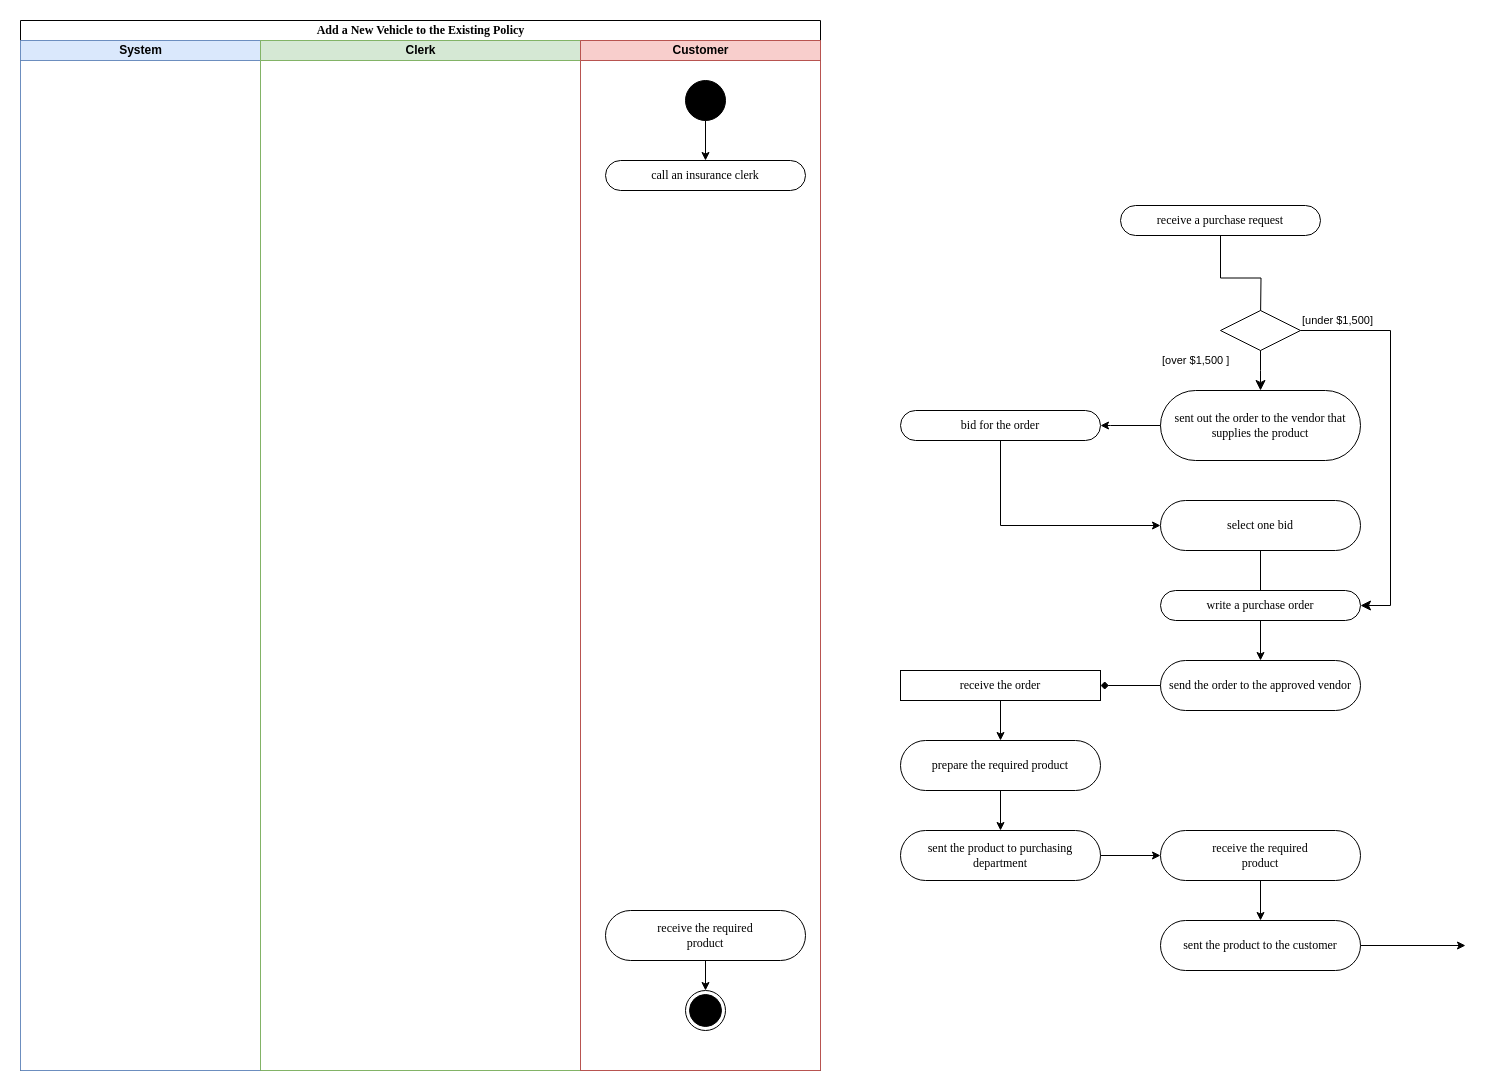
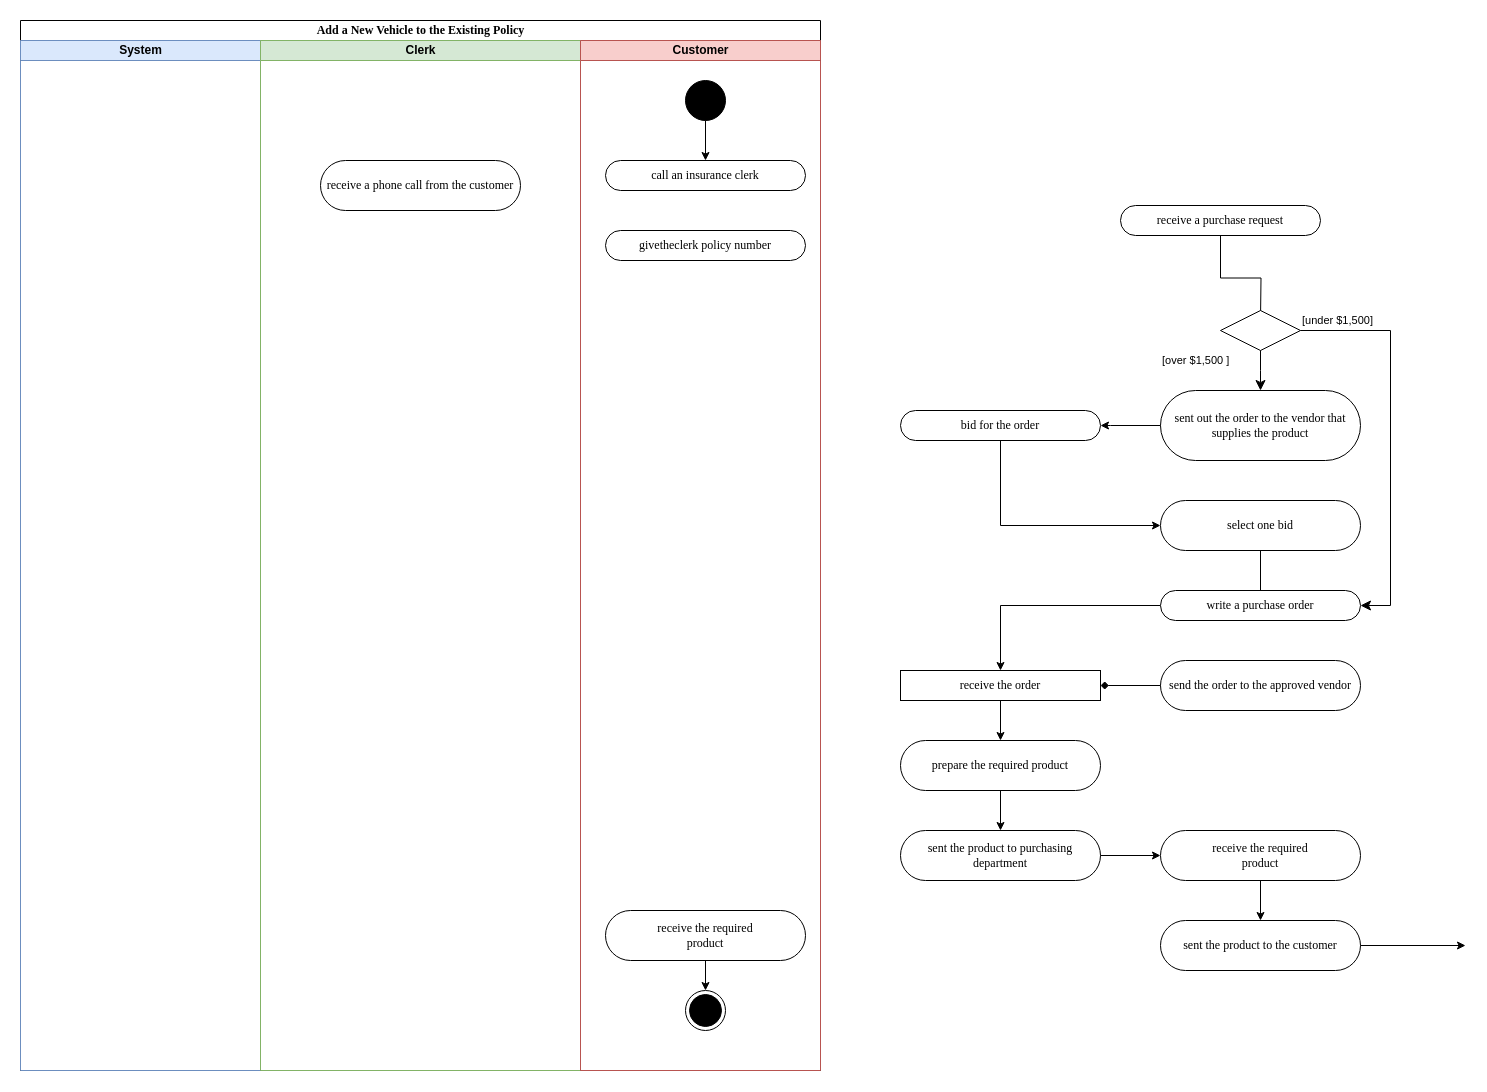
none -> (421, 186)
none -> (706, 246)
(1261, 637) -> (1052, 606)
